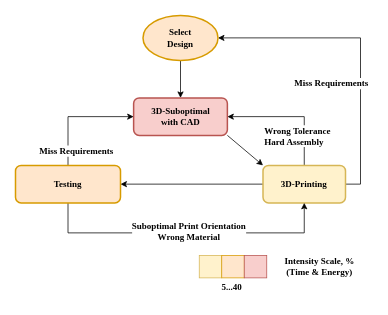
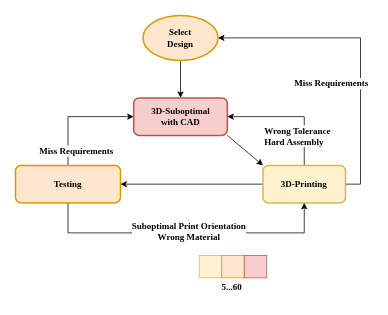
(319, 267) -> none
(232, 288) -> (232, 288)
